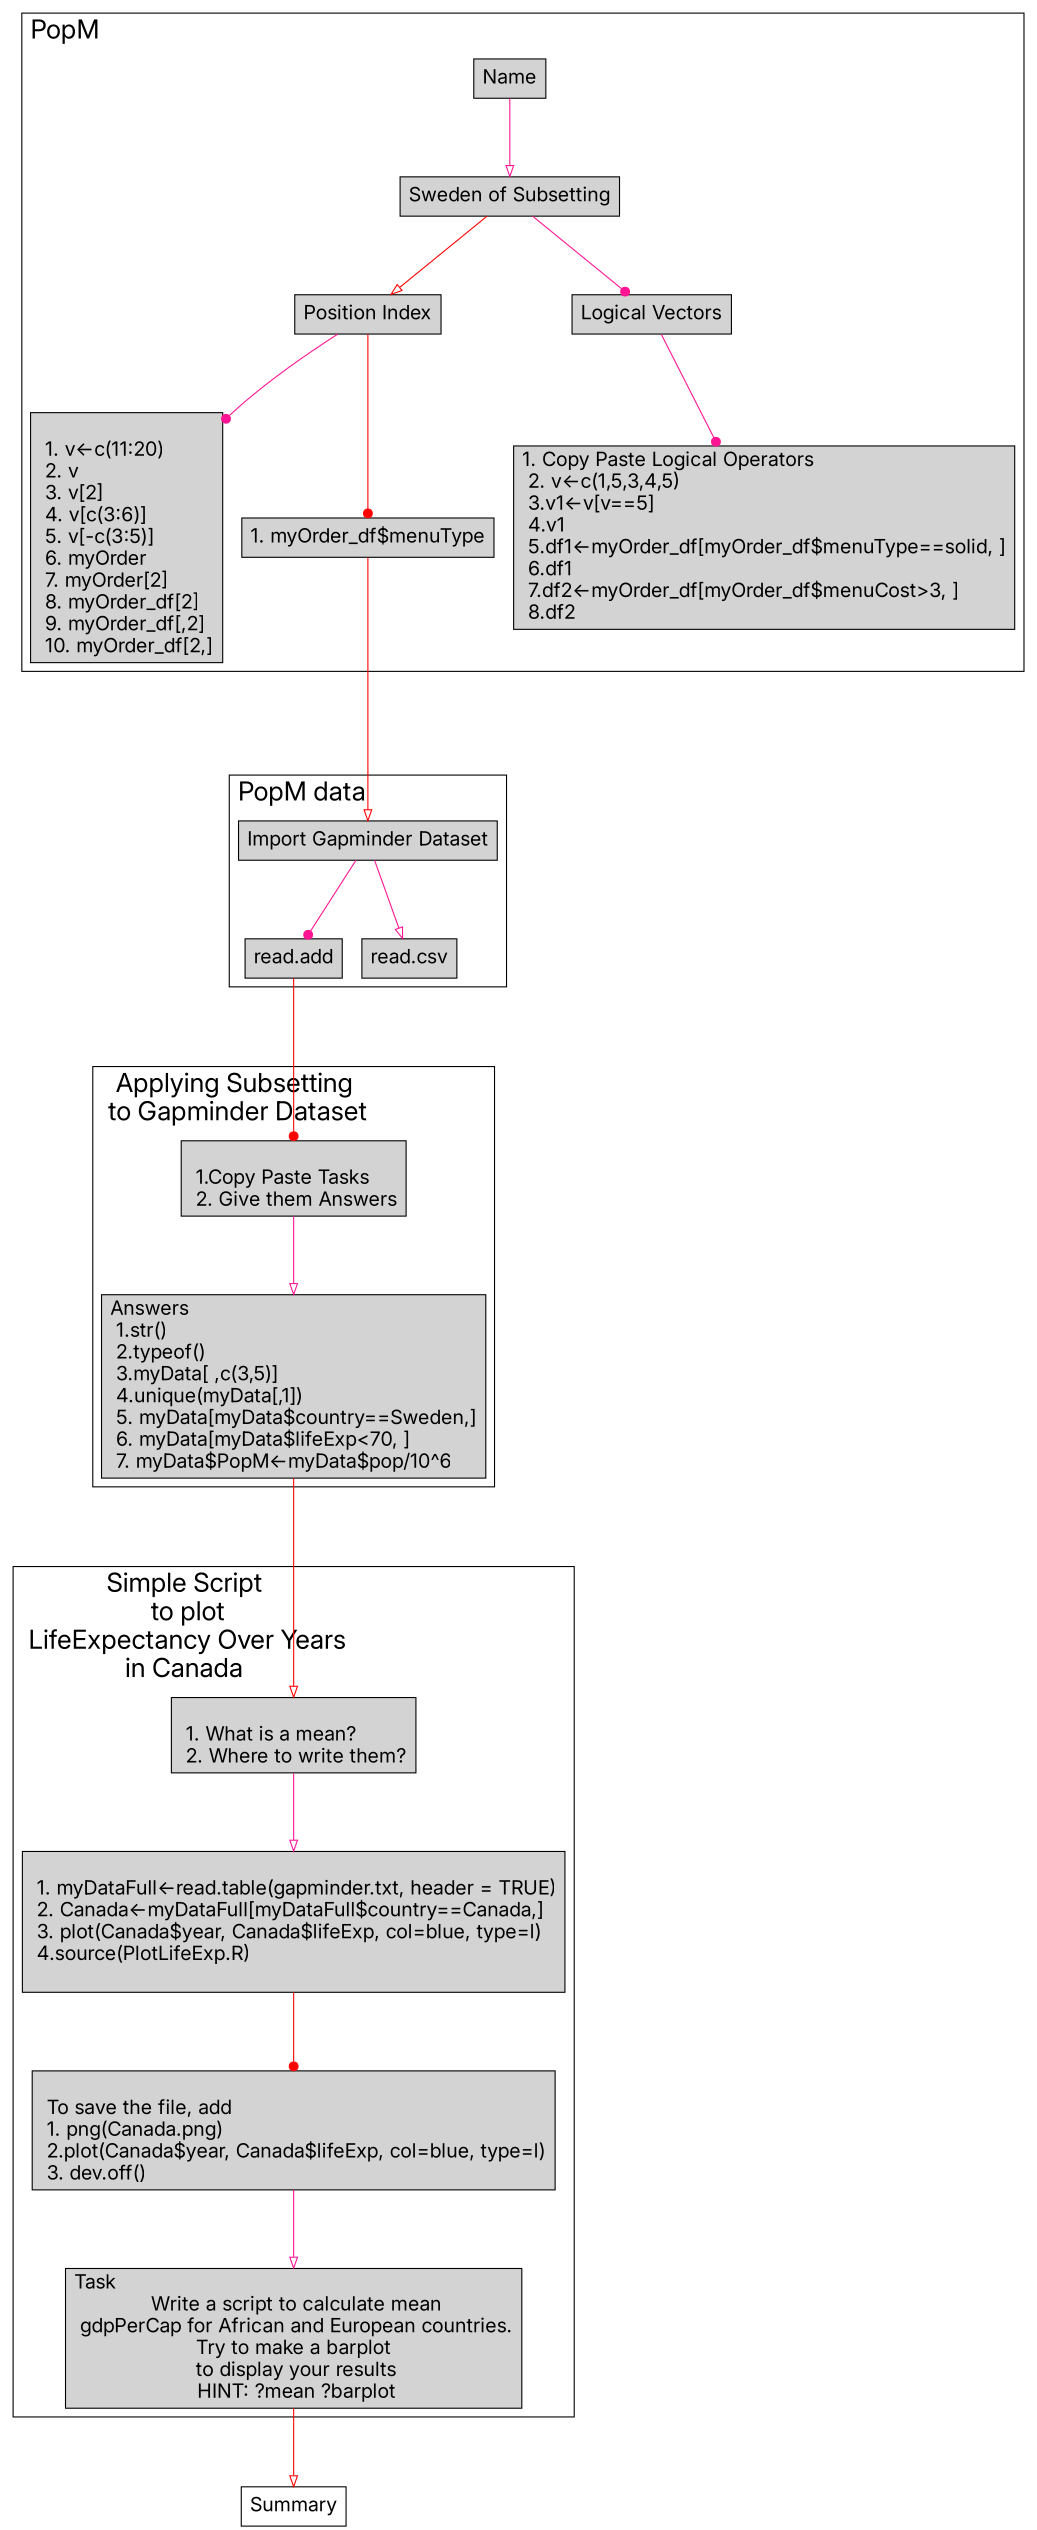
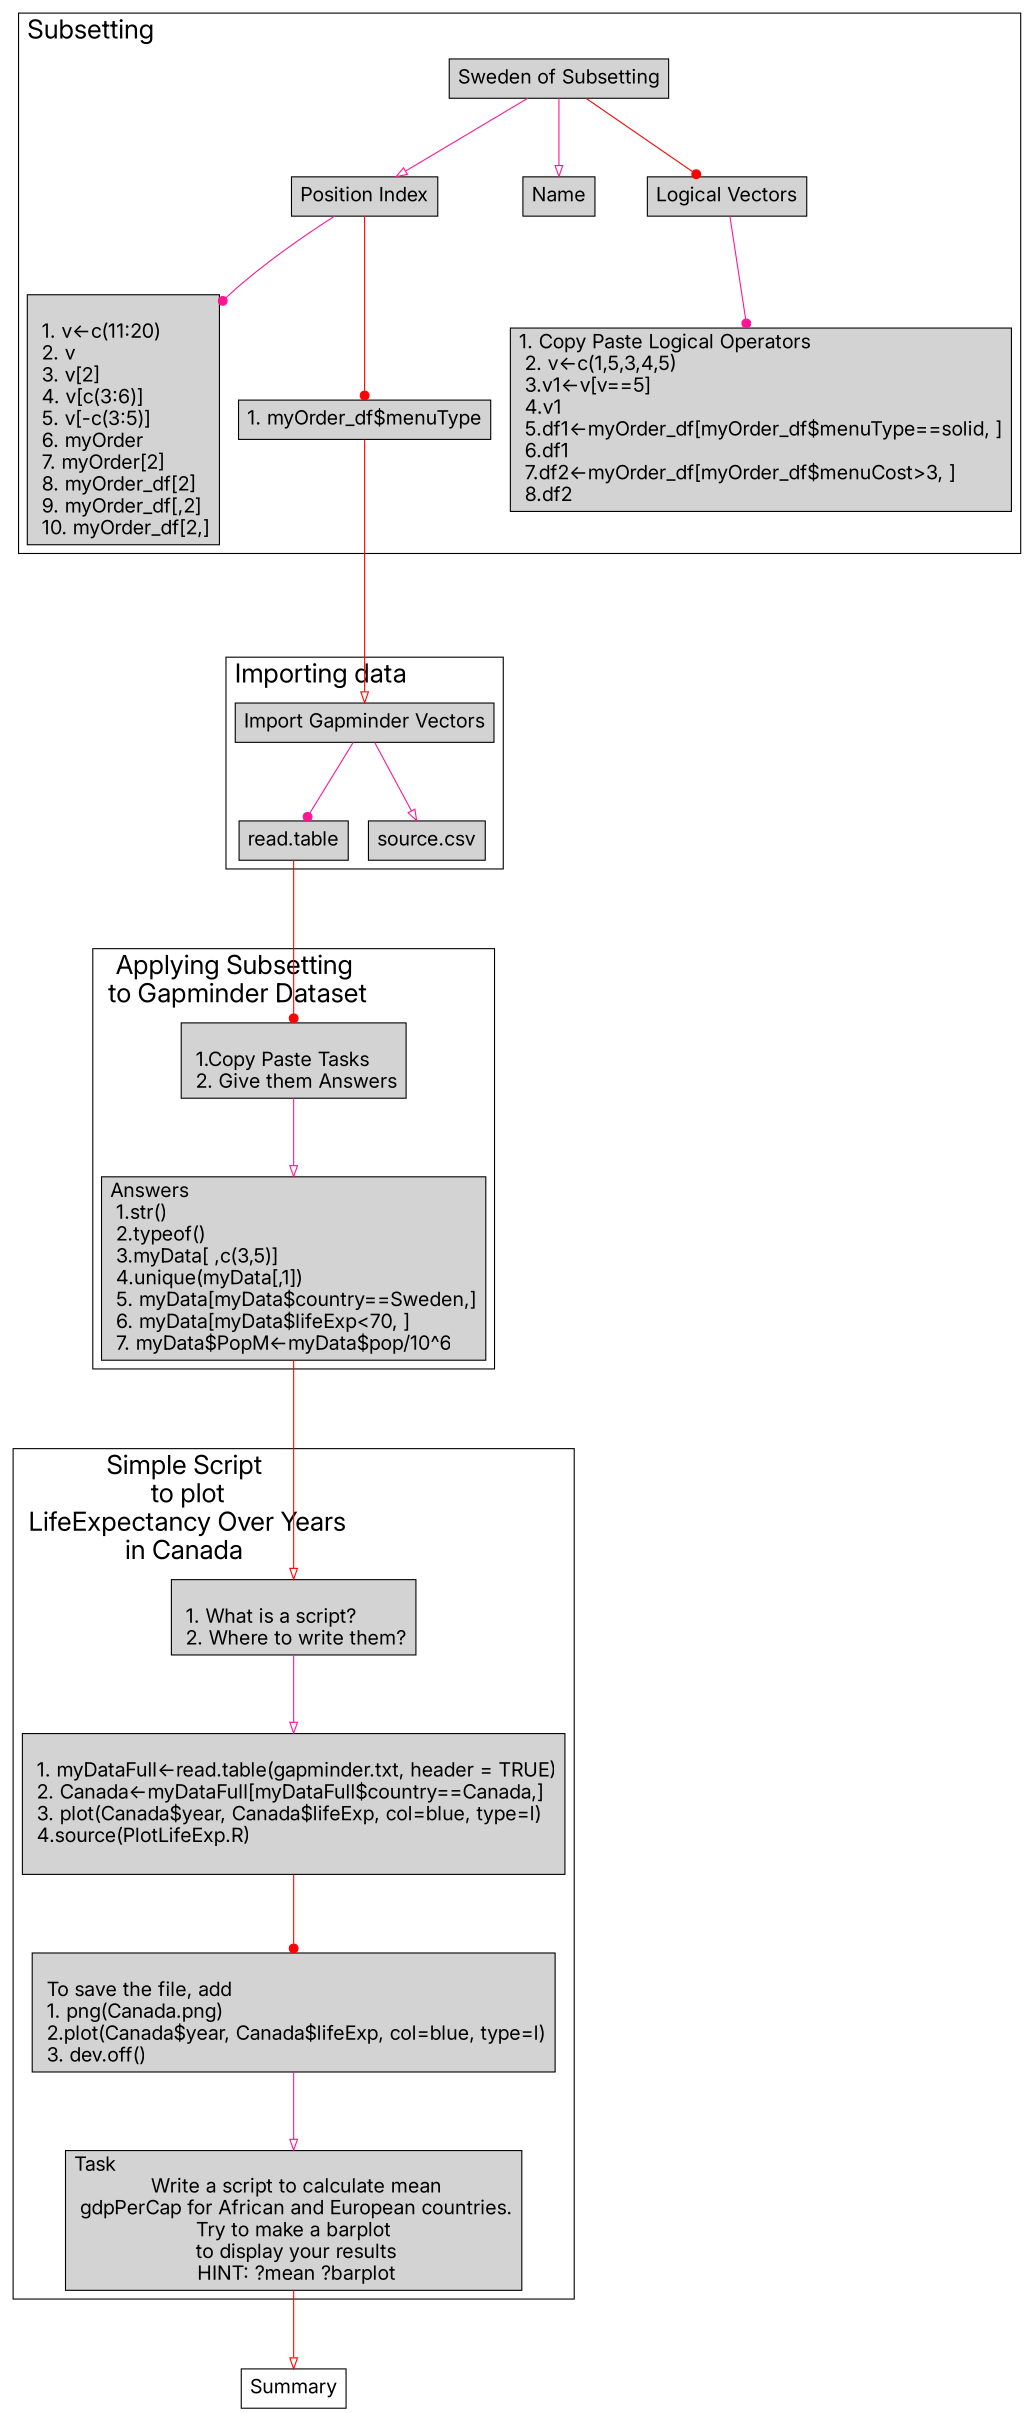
(66, 32) -> (91, 32)
(510, 132) -> (559, 132)
(443, 252) -> (467, 135)
(577, 253) -> (639, 135)
(302, 794) -> (321, 676)
(368, 841) -> (365, 723)
(294, 958) -> (294, 841)
(409, 958) -> (427, 841)
(294, 1735) -> (294, 1617)
